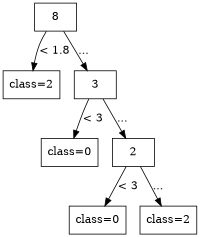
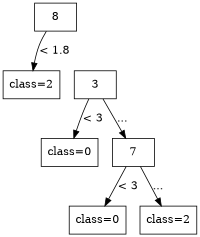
(73, 47) -> none
(133, 152) -> (133, 152)
